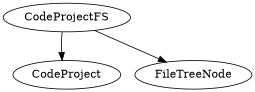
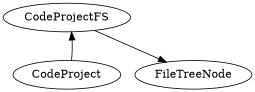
(62, 42) -> (72, 50)
